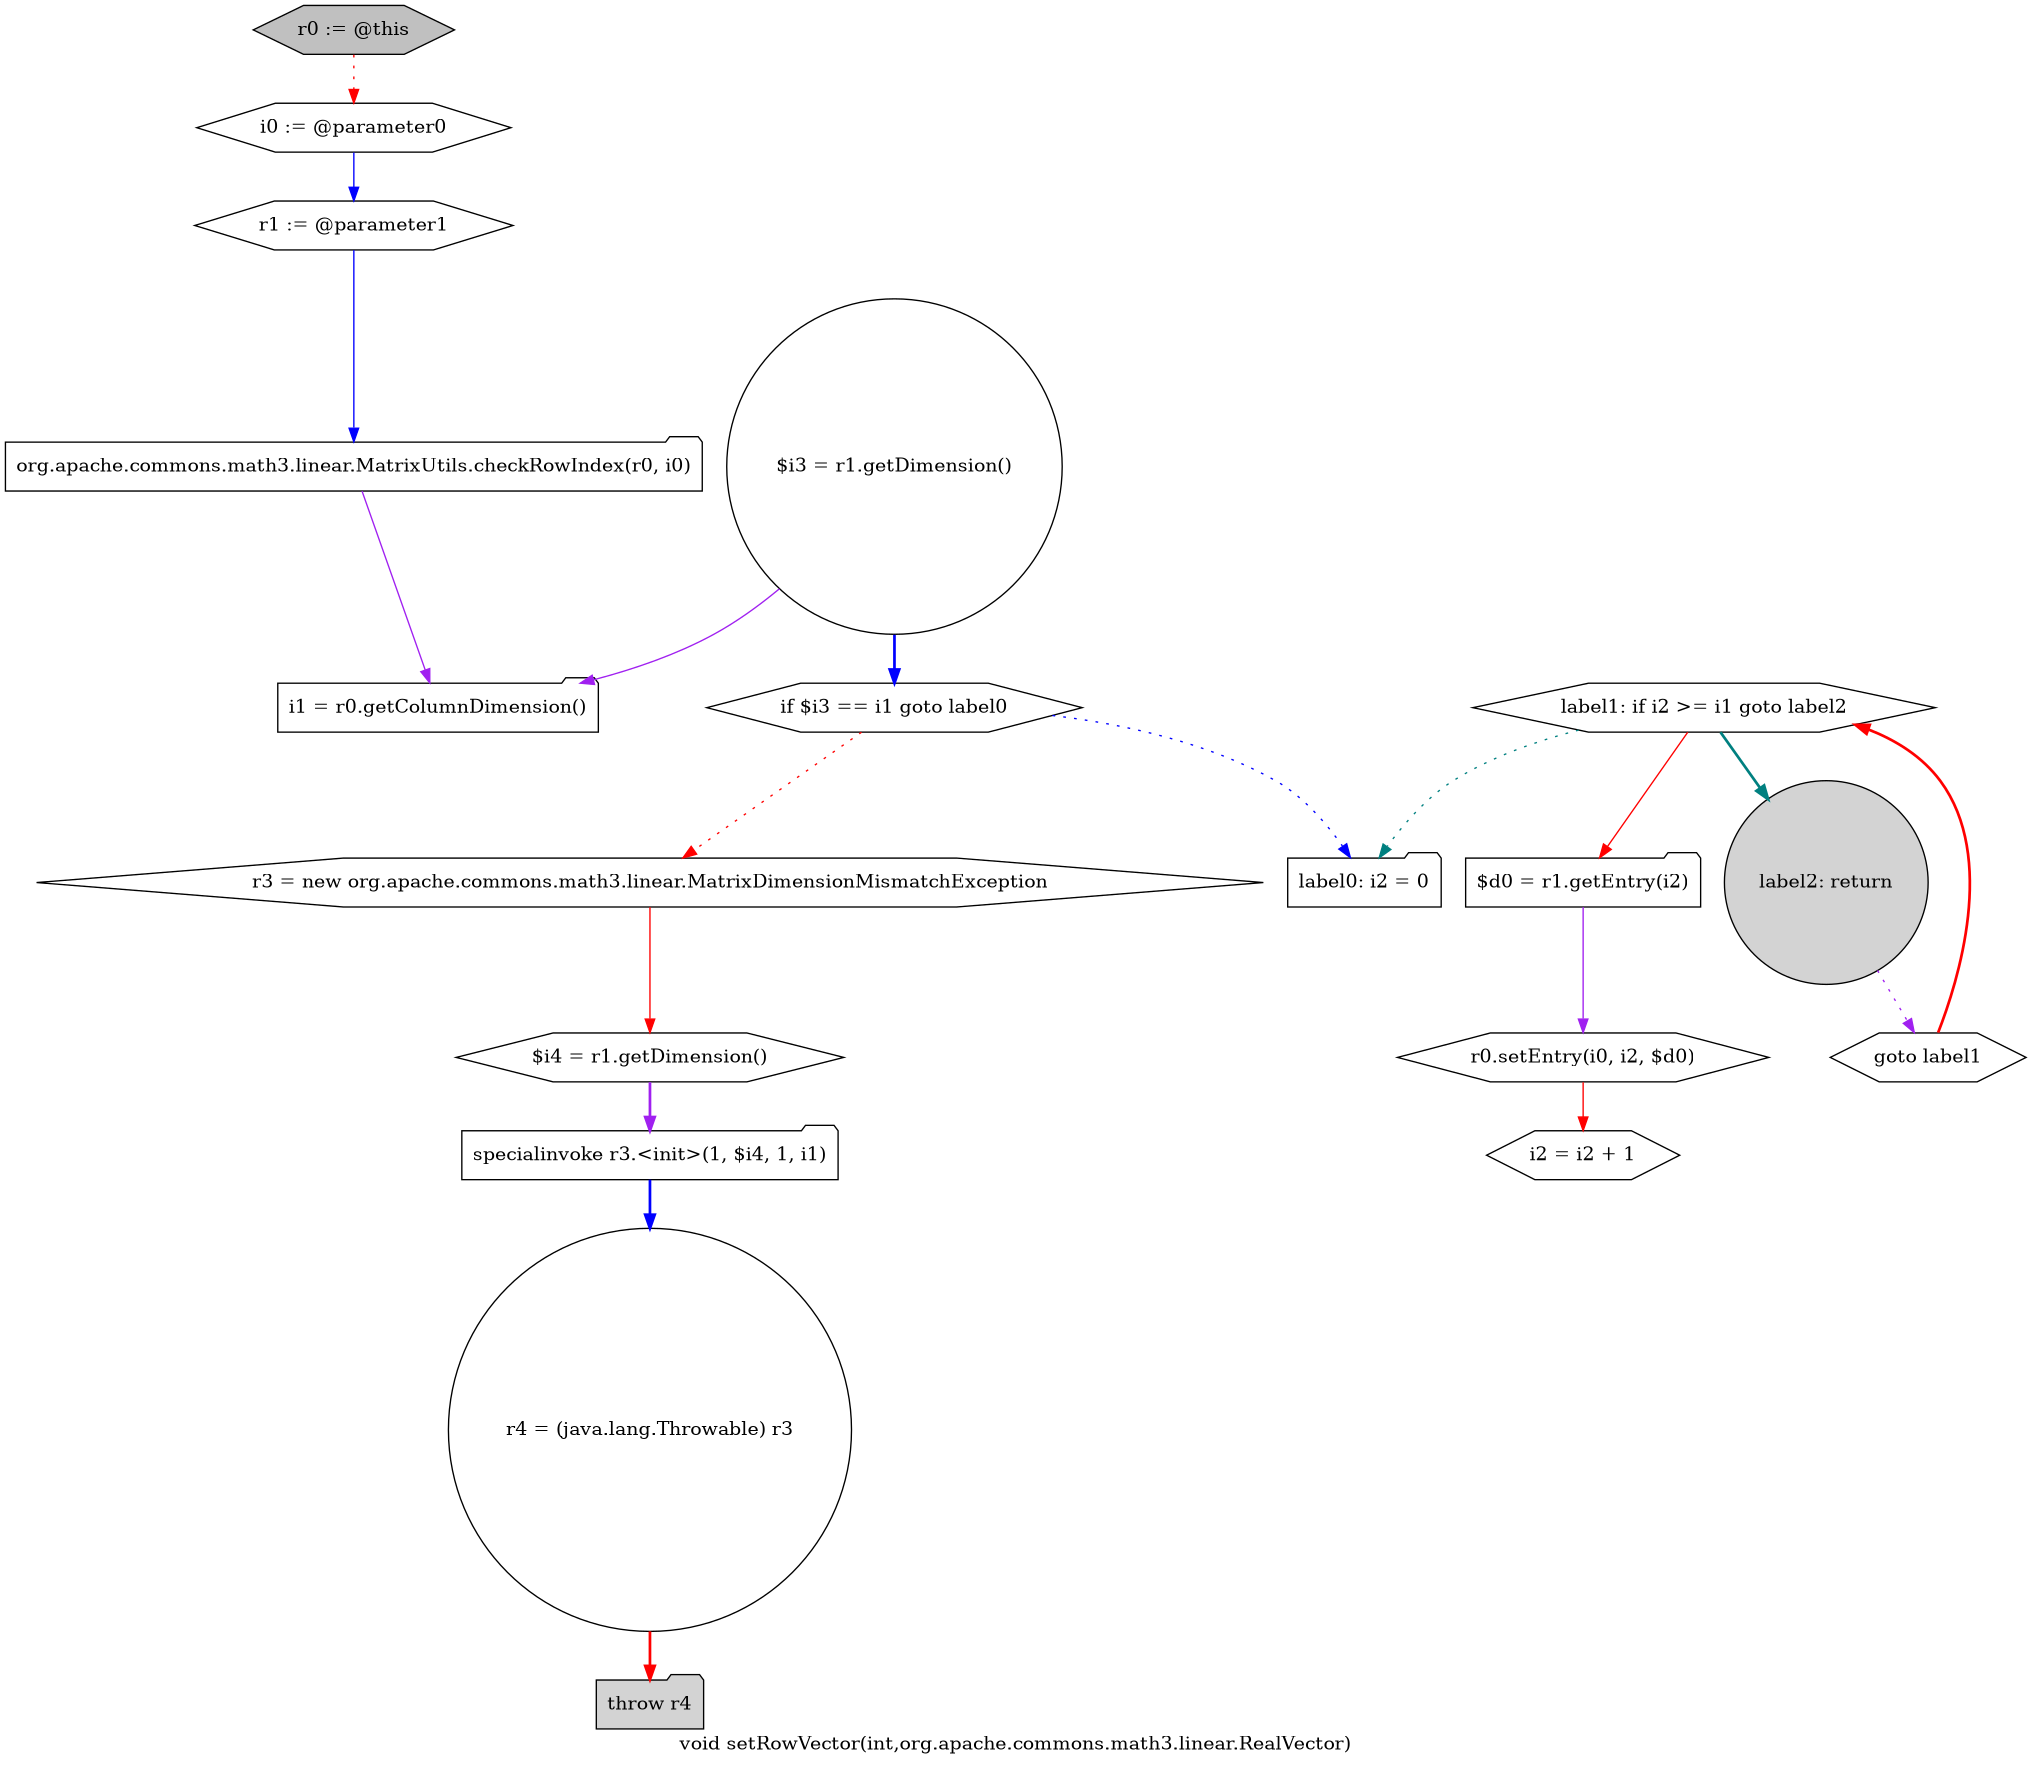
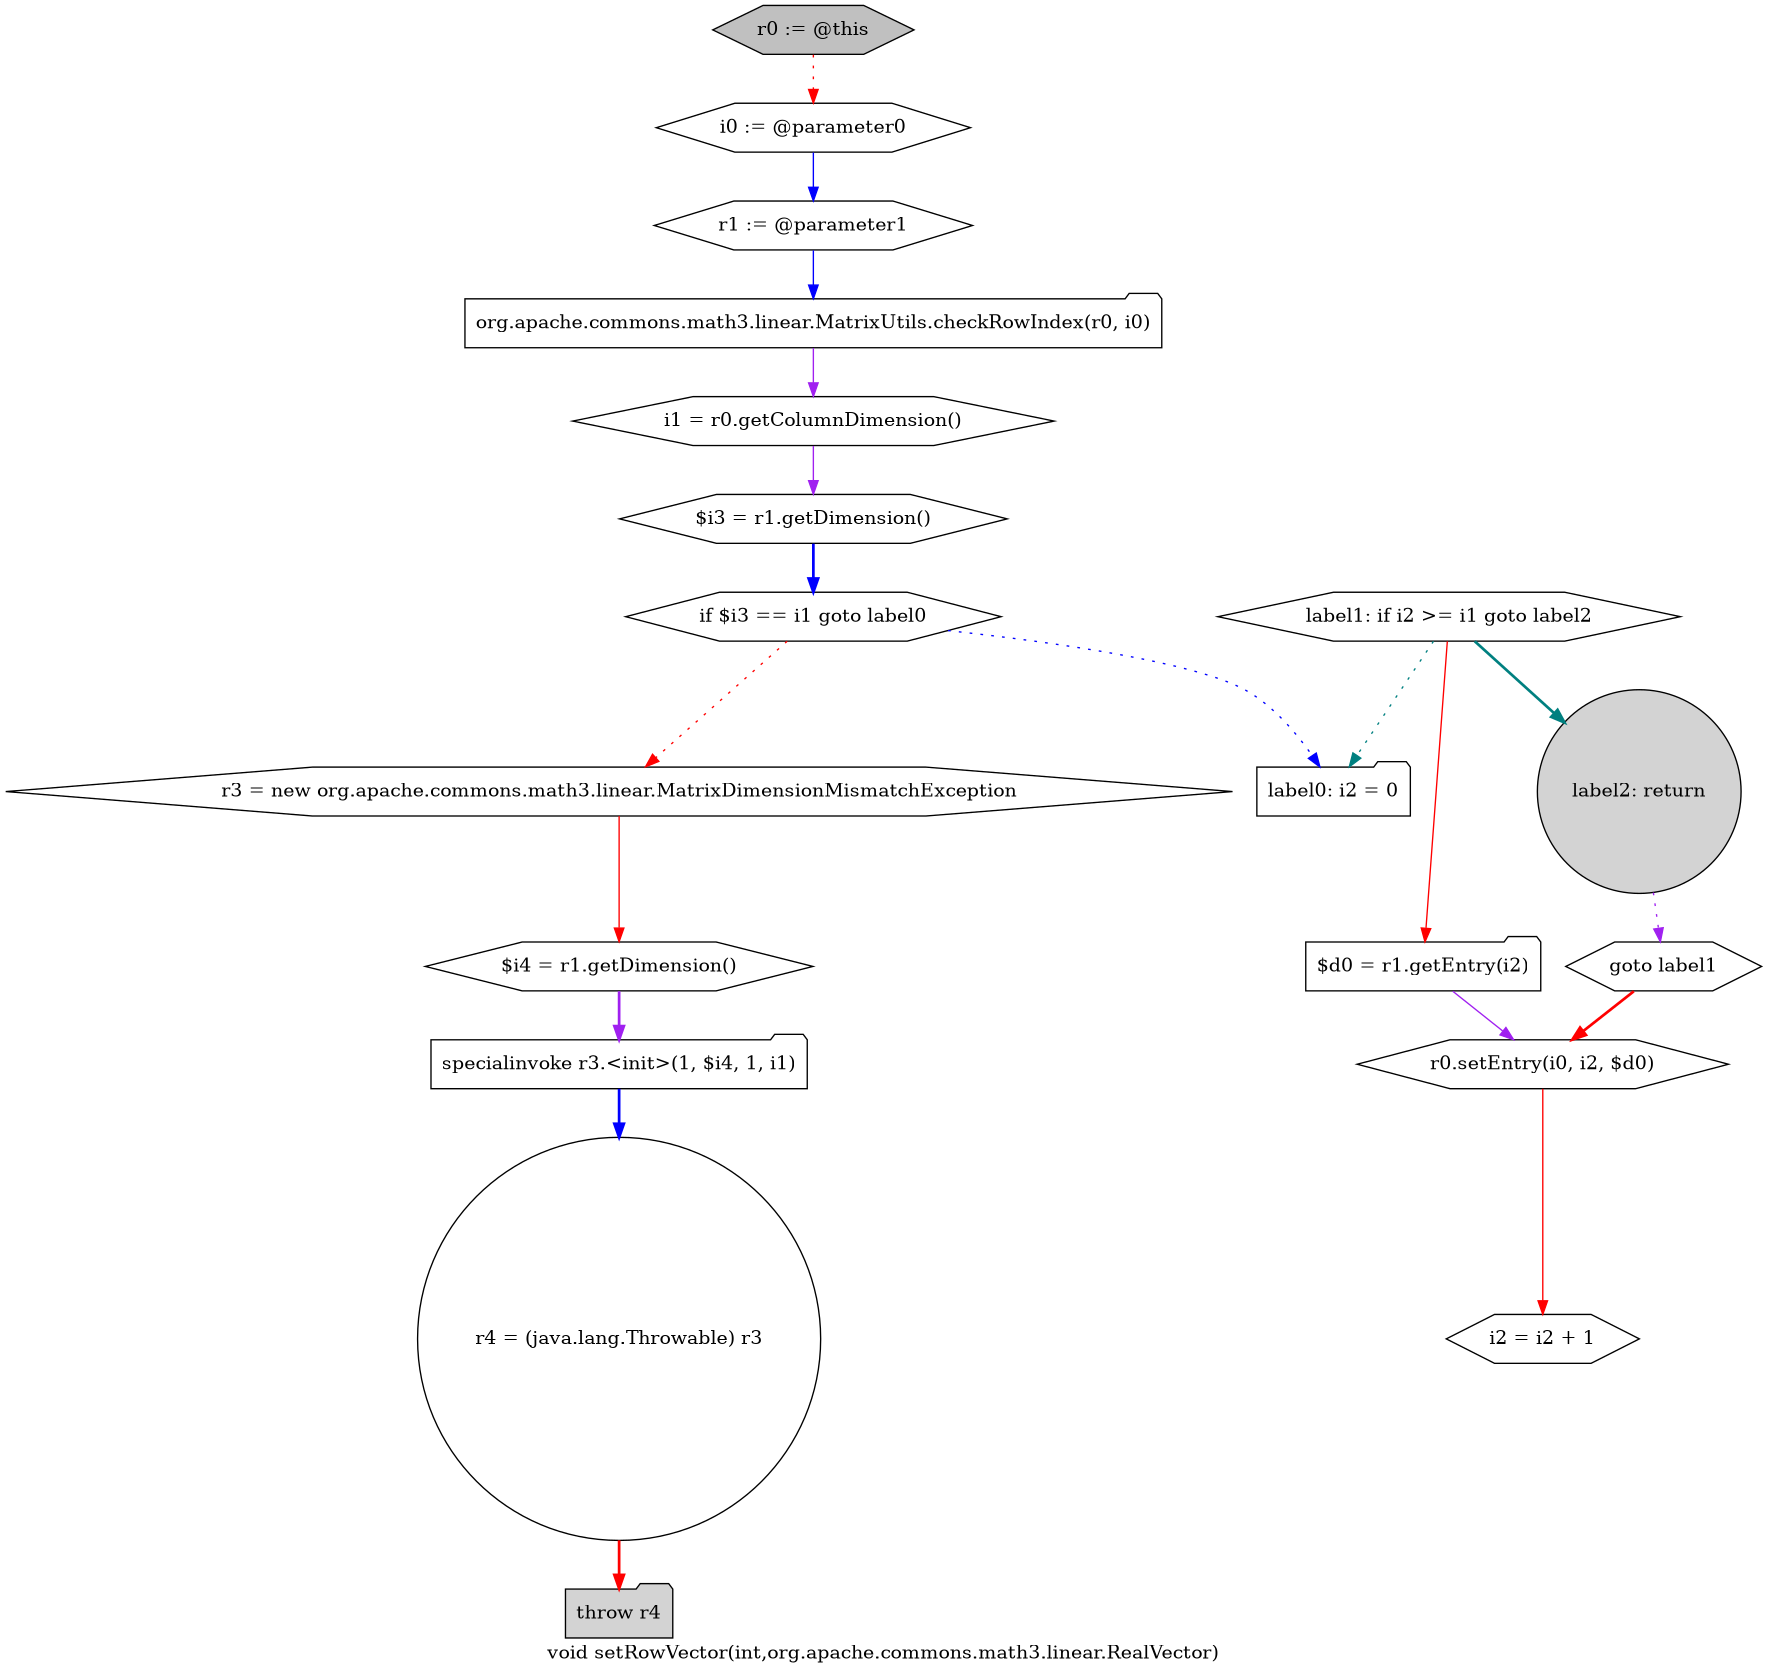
(894, 467) -> (813, 519)
(692, 645) -> (813, 463)
(438, 708) -> (813, 421)
(1968, 861) -> (1609, 1011)
